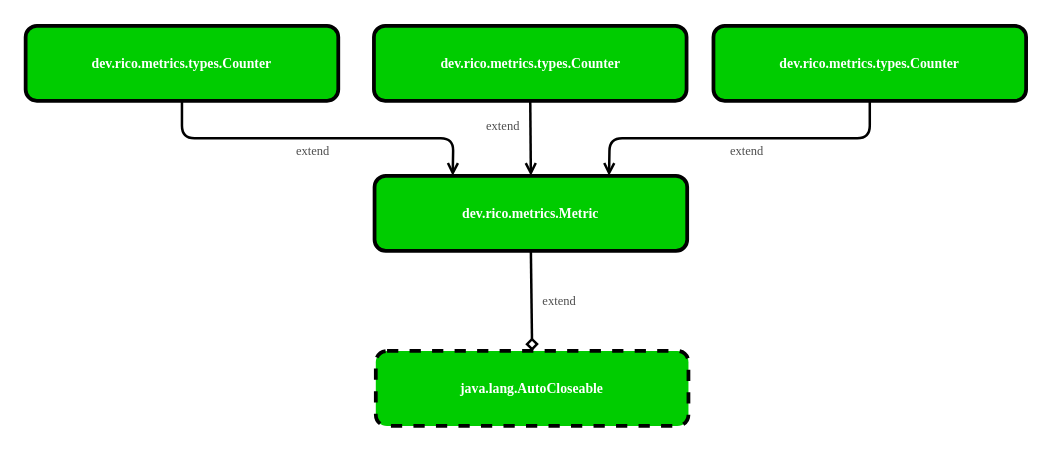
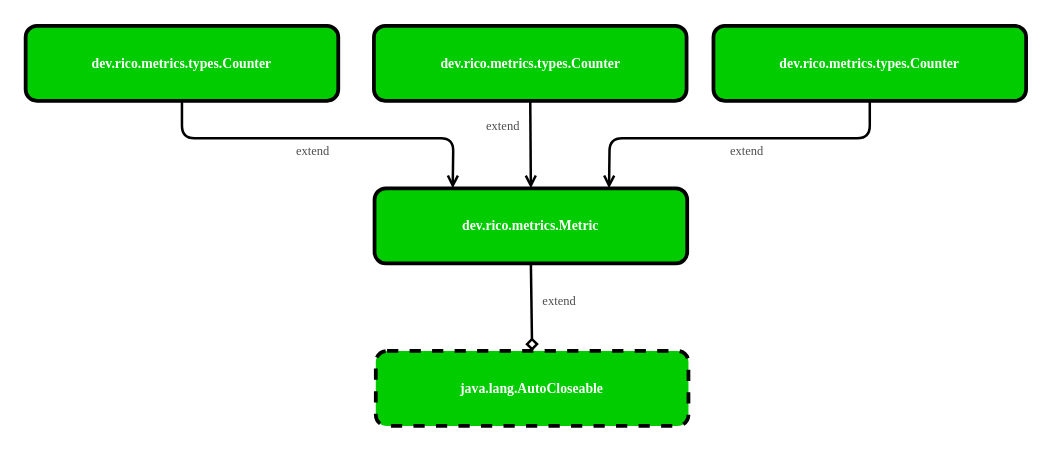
(531, 213) -> (531, 226)
